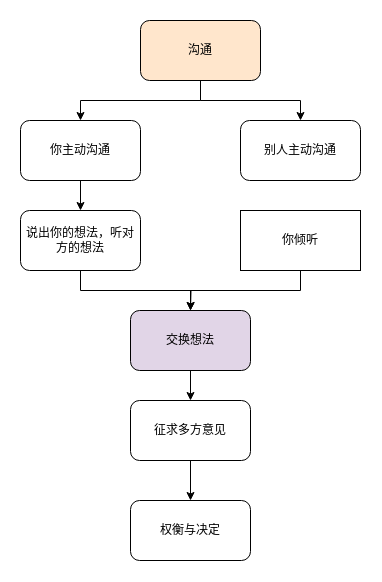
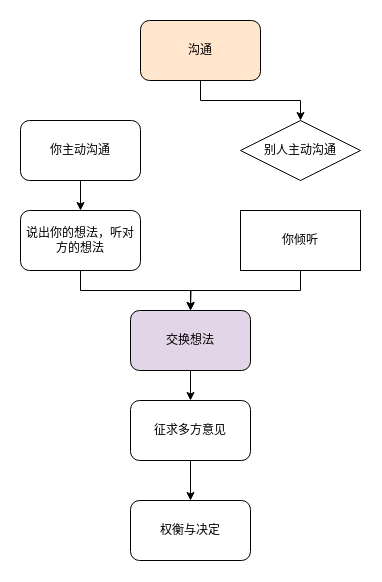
(134, 101) -> none
(301, 151) -> (301, 151)
